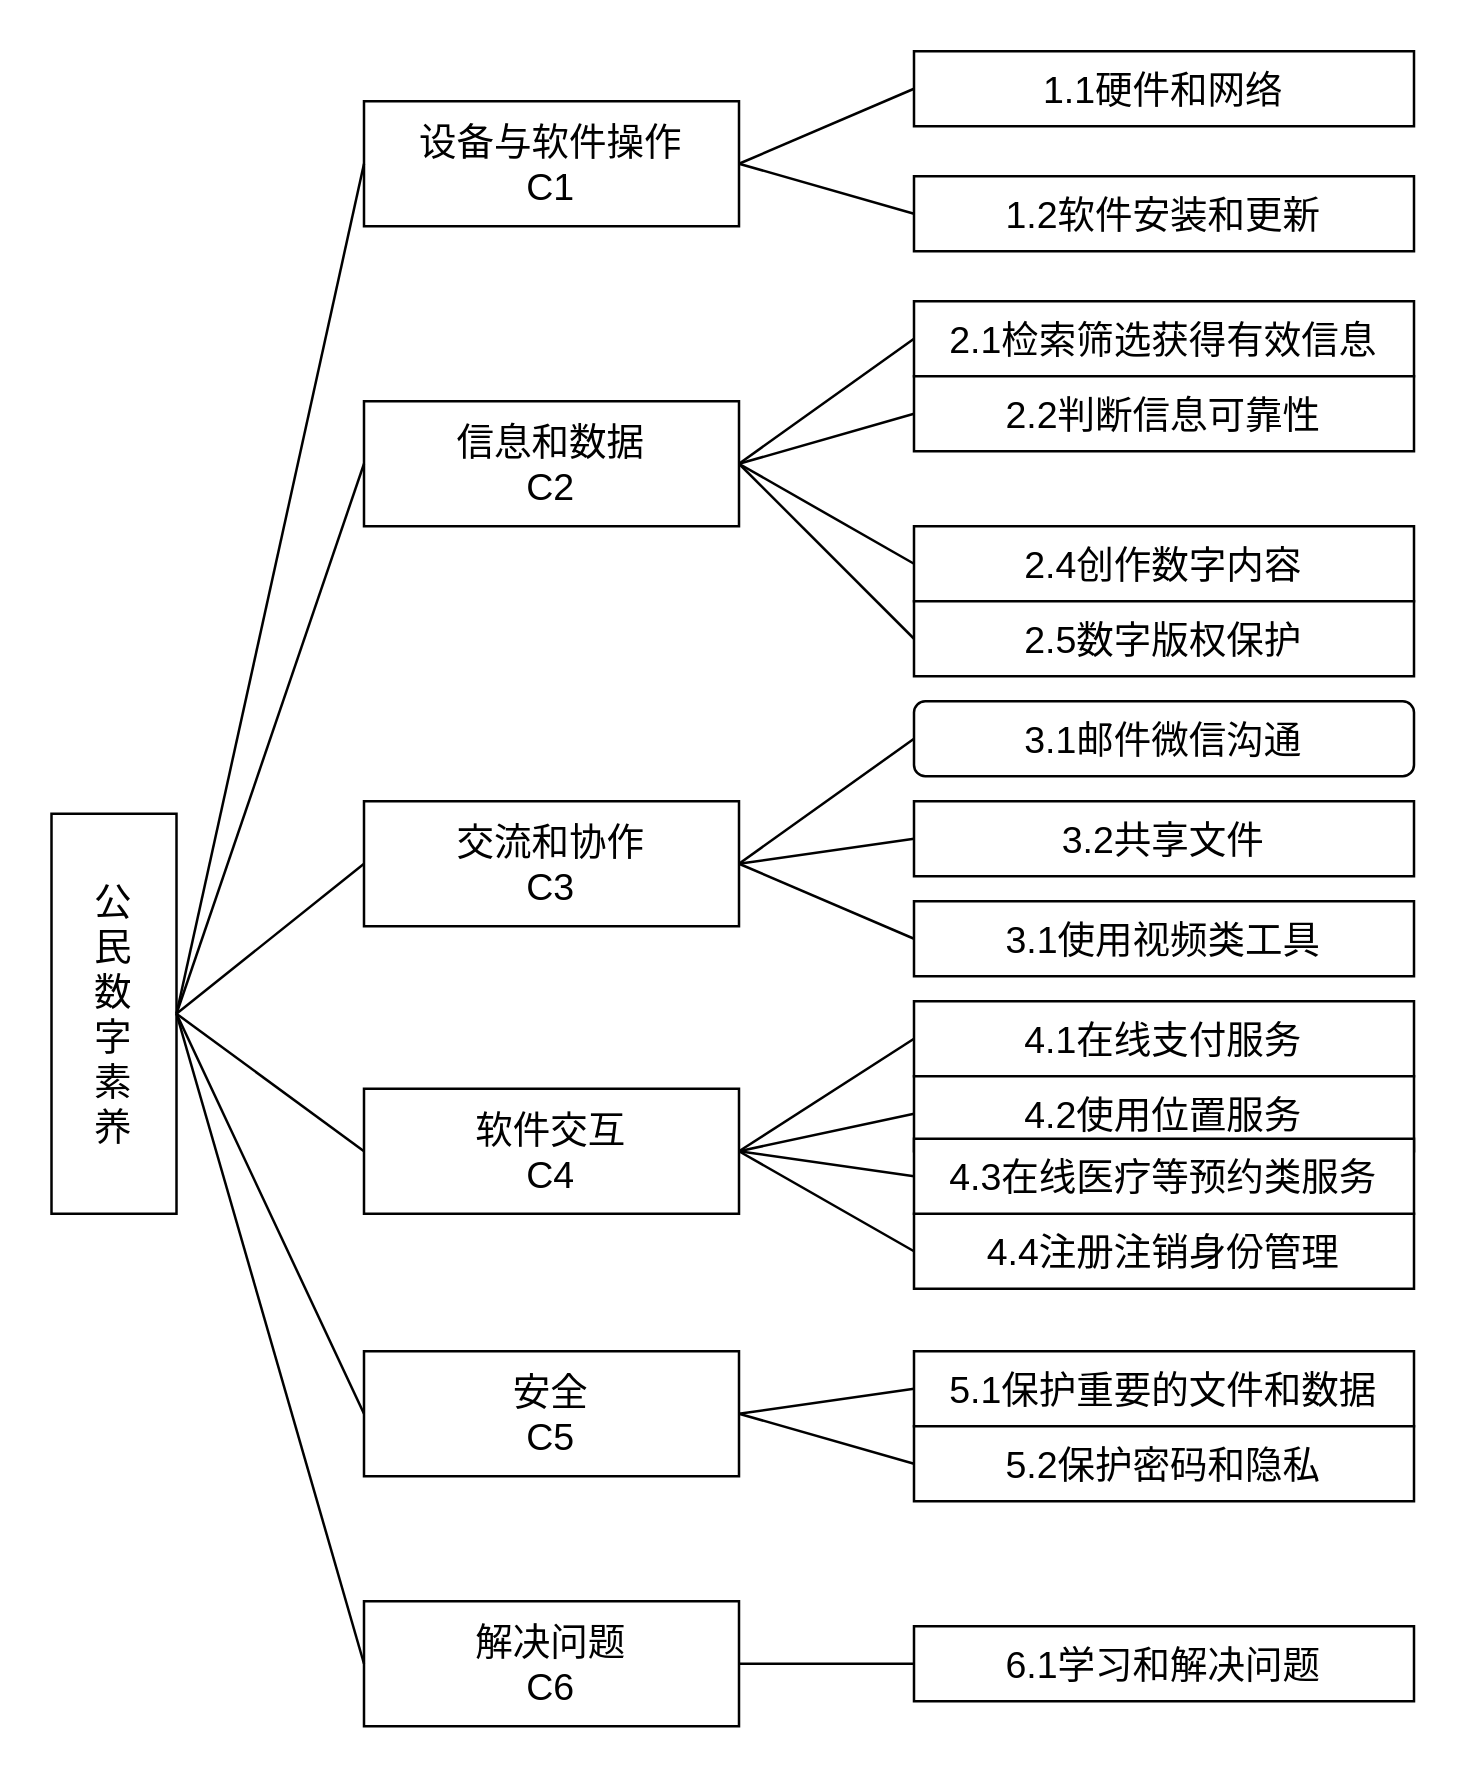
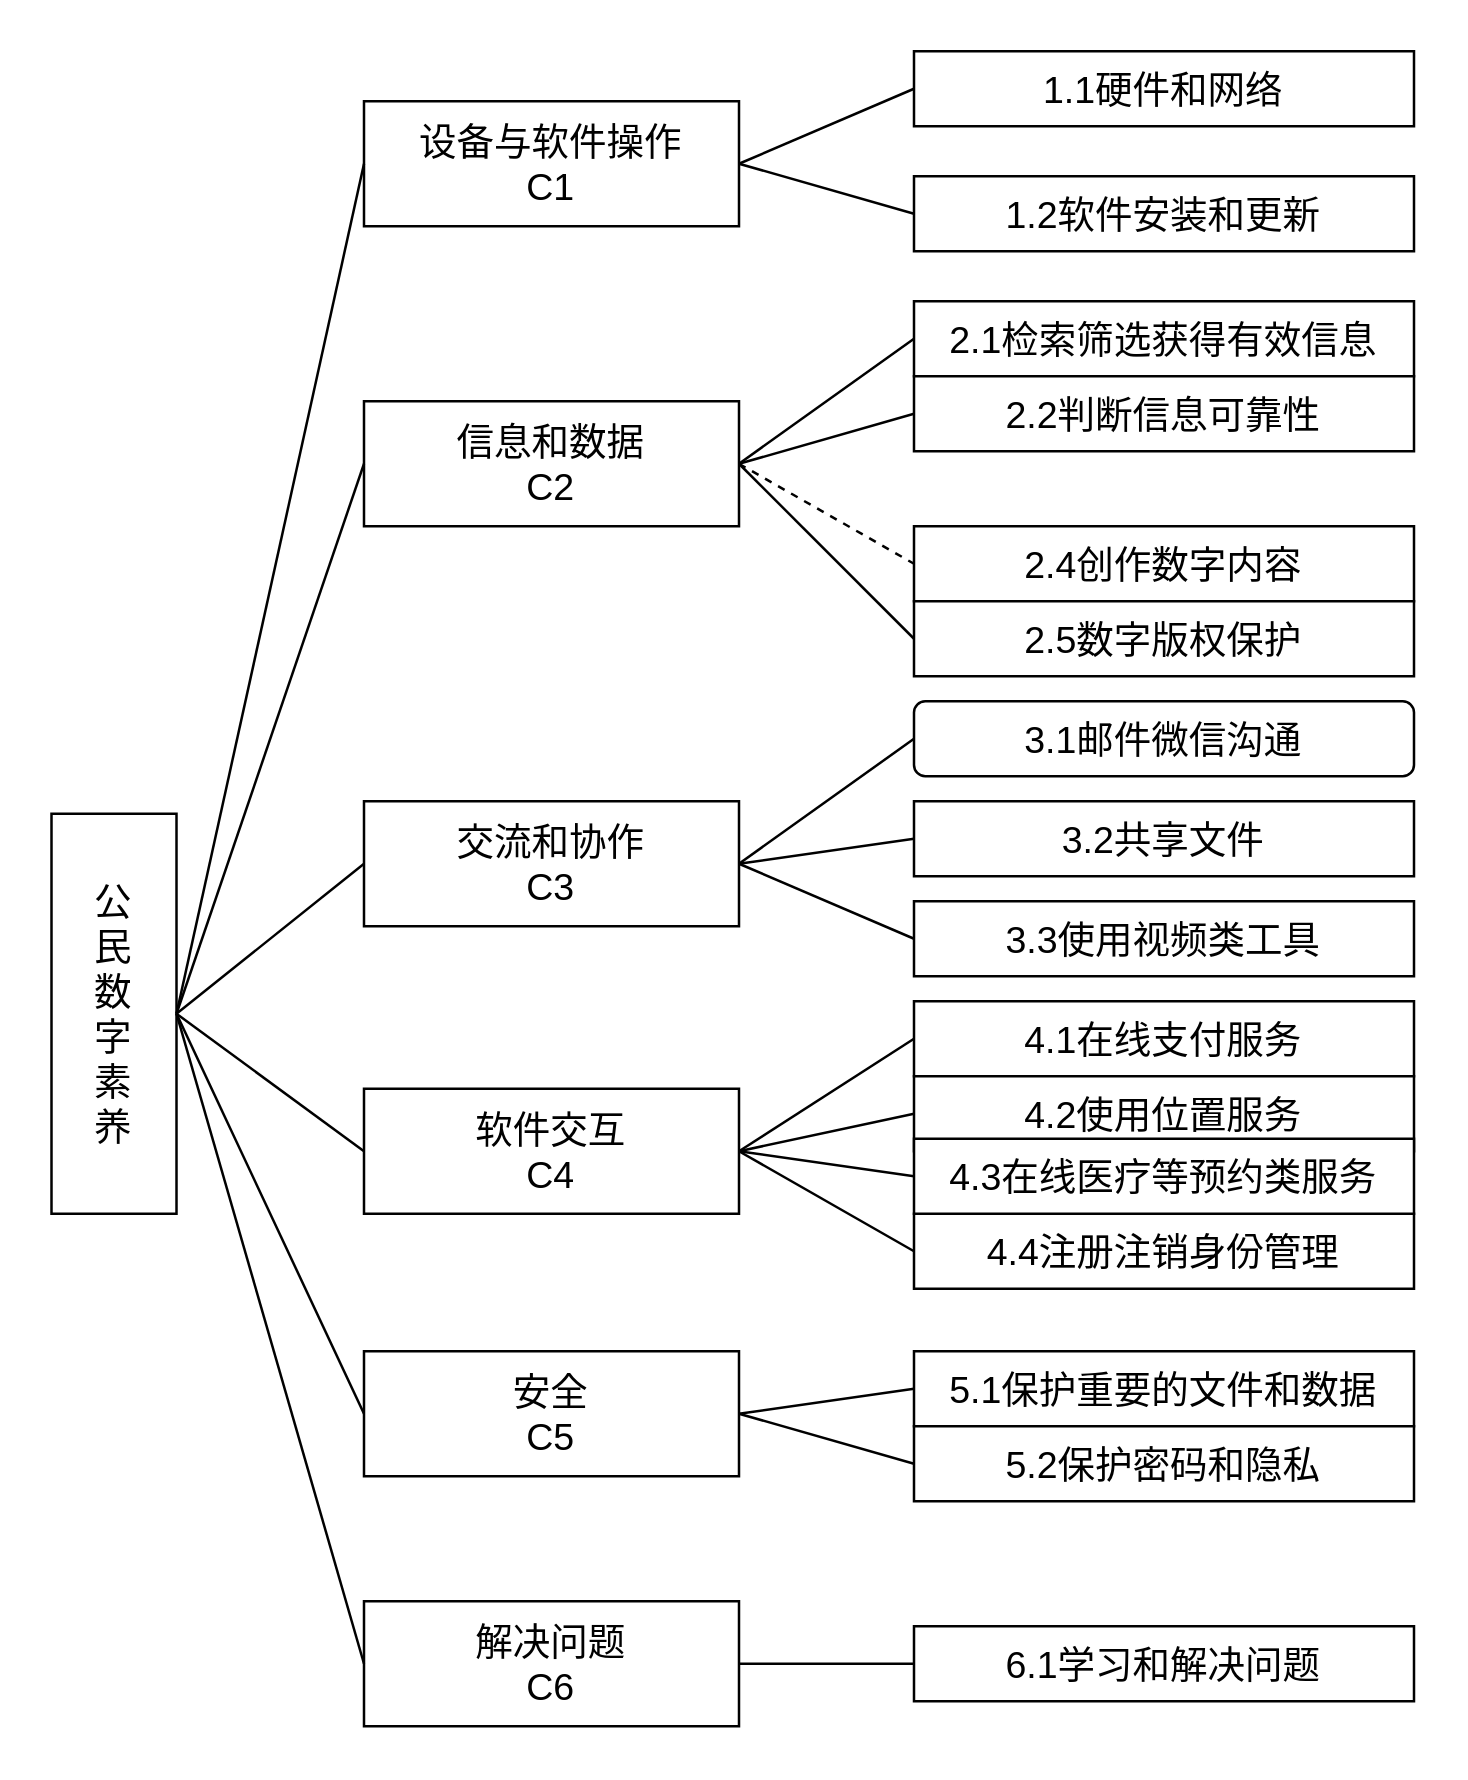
(830, 516) -> (830, 516)
(1164, 939) -> (1164, 939)
